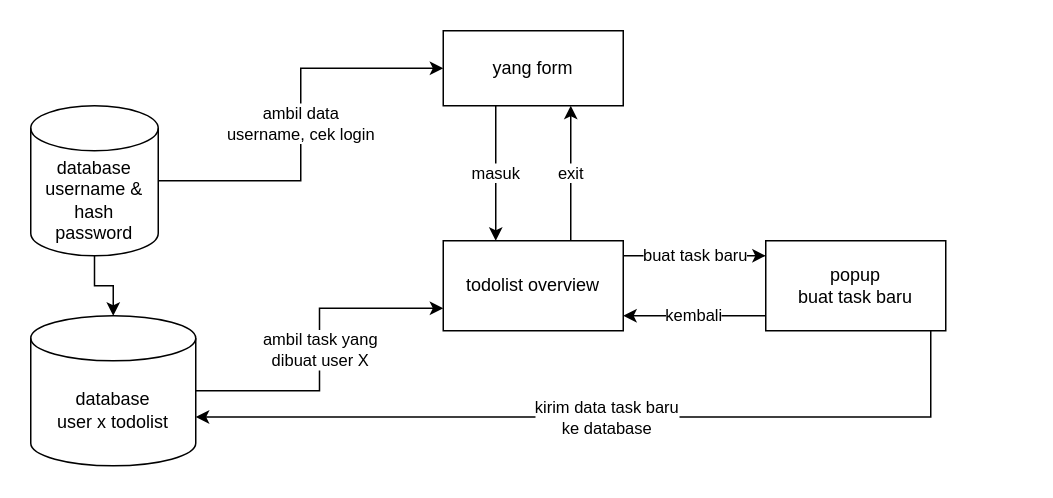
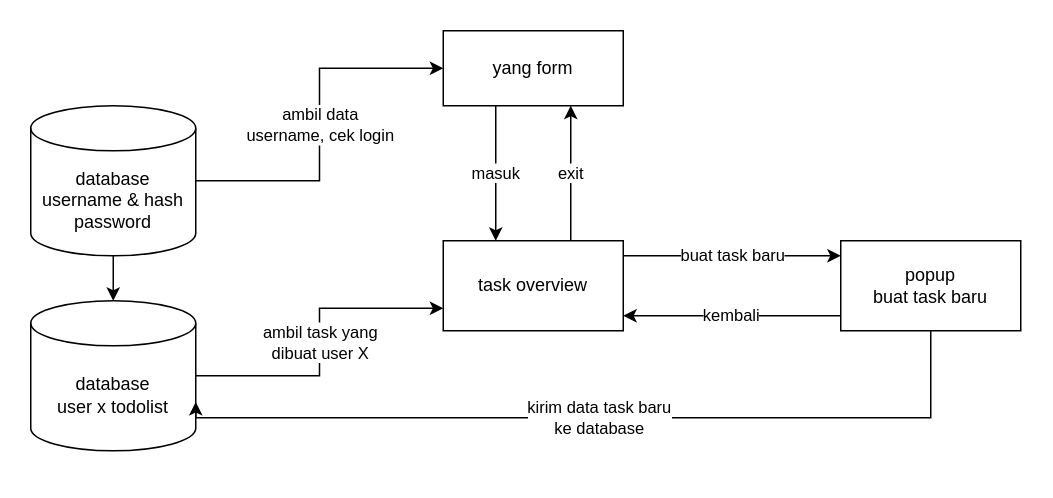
(95, 181) -> (113, 181)
(533, 286) -> (533, 286)
(856, 286) -> (931, 286)
(113, 391) -> (113, 376)
